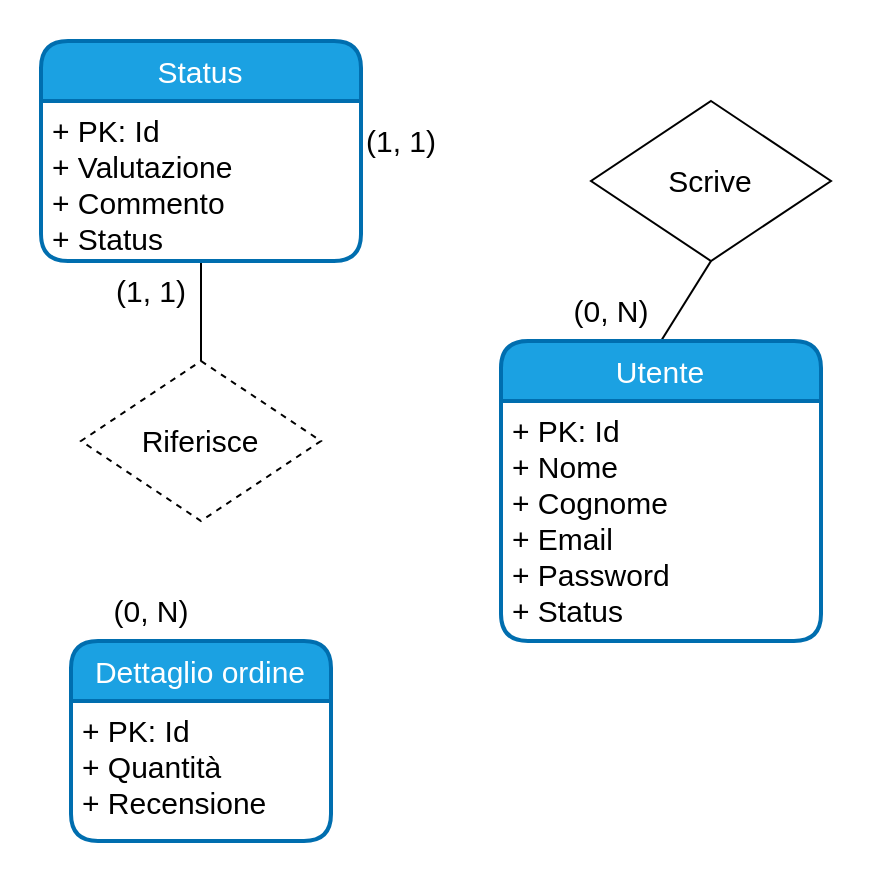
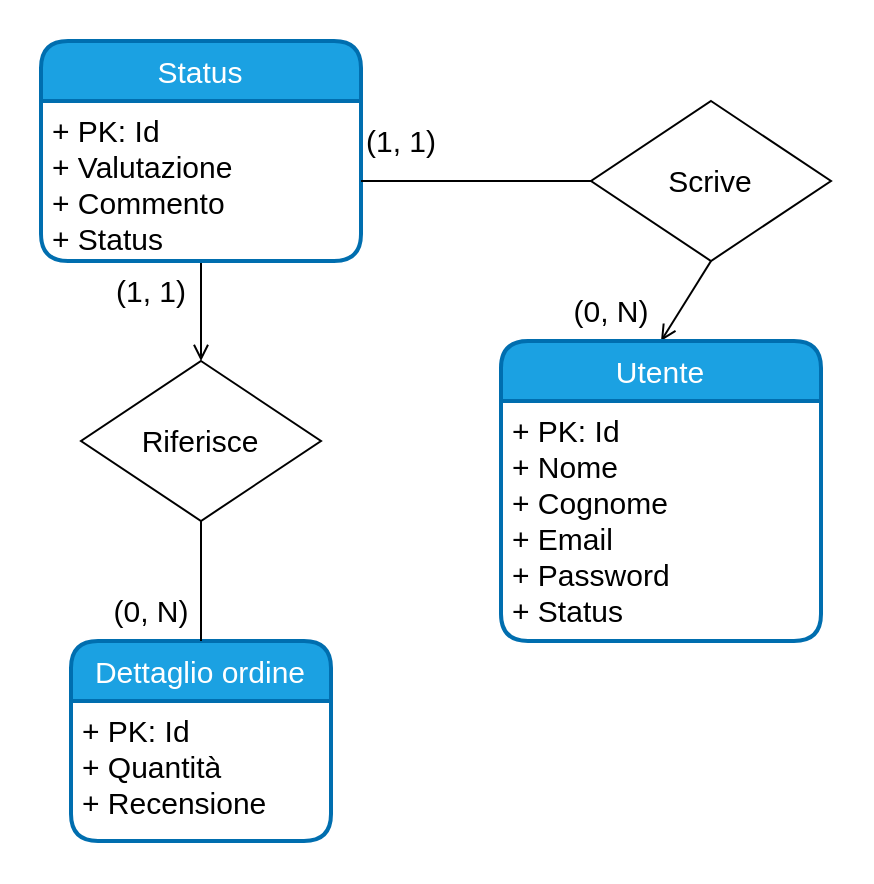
none -> (477, 181)
(665, 335) -> (666, 334)
(201, 355) -> (201, 352)
(201, 441) -> (201, 441)
none -> (201, 581)
